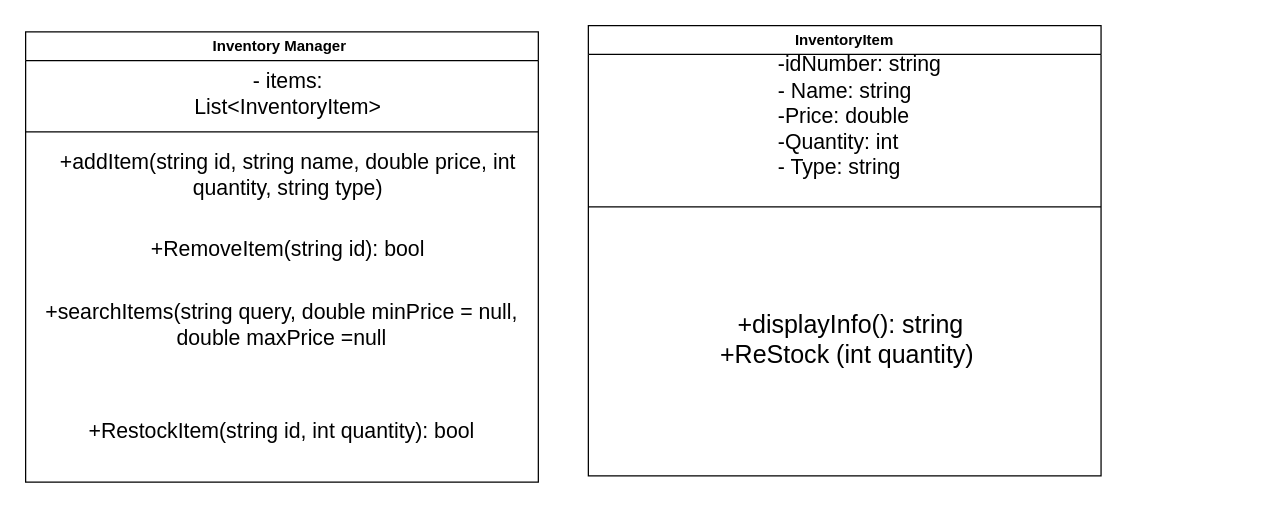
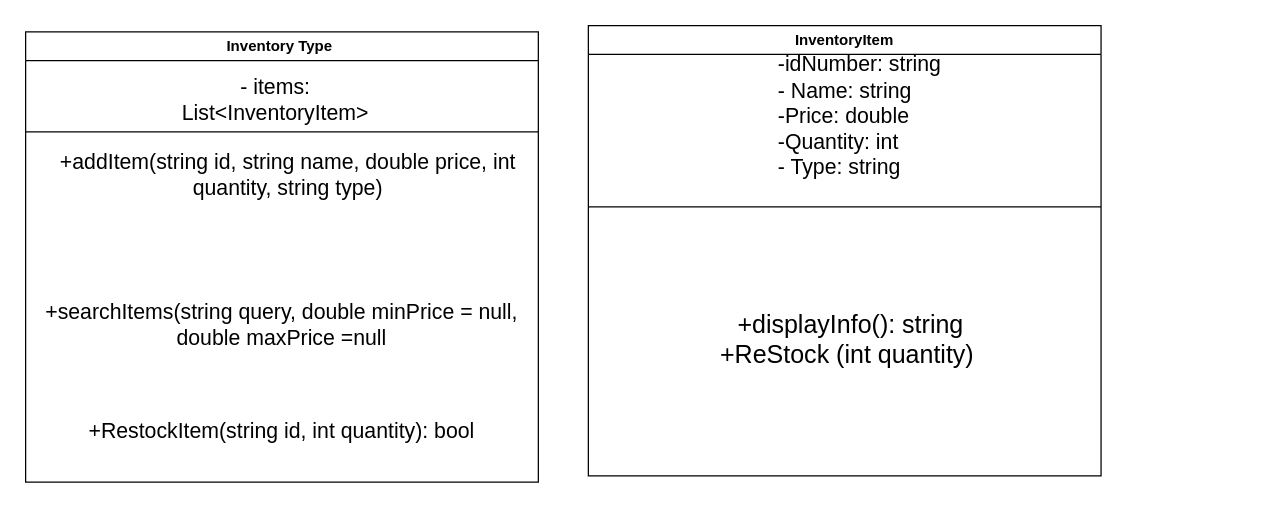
(282, 47) -> (282, 47)
(288, 94) -> (276, 101)
(288, 251) -> none
